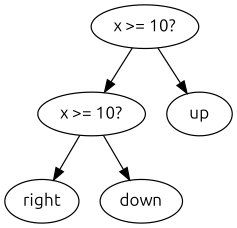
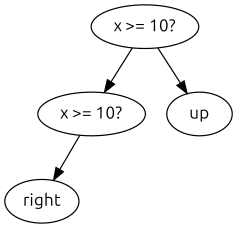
(141, 201) -> none
